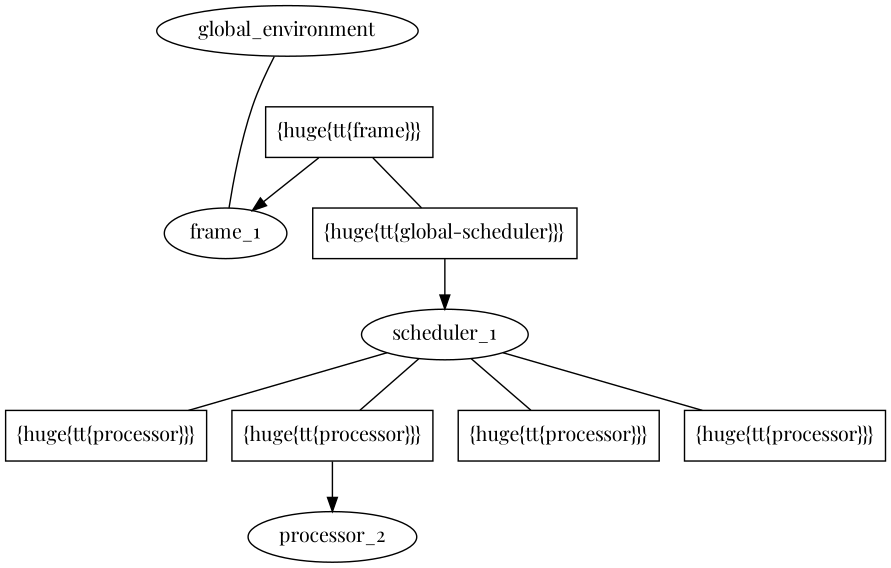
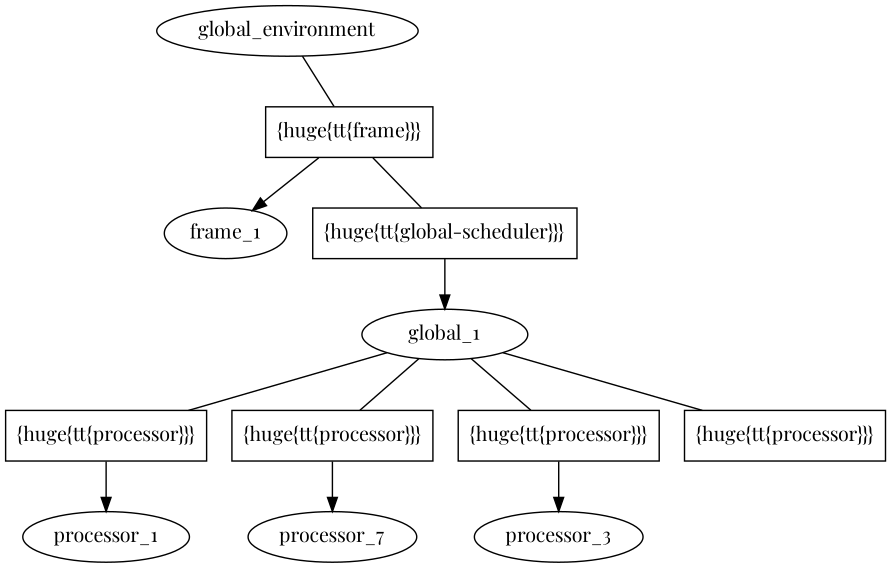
(245, 130) -> (318, 81)
(445, 335) -> (445, 335)
none -> (106, 537)
(332, 537) -> (332, 537)
none -> (559, 537)
